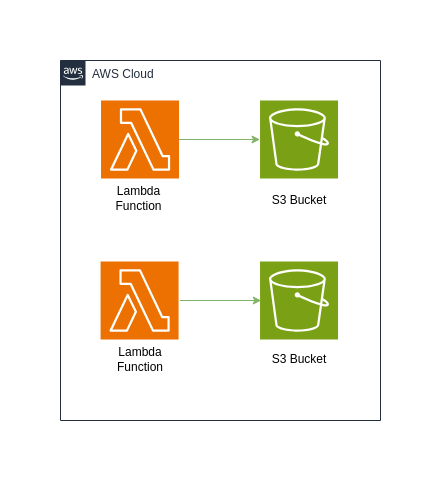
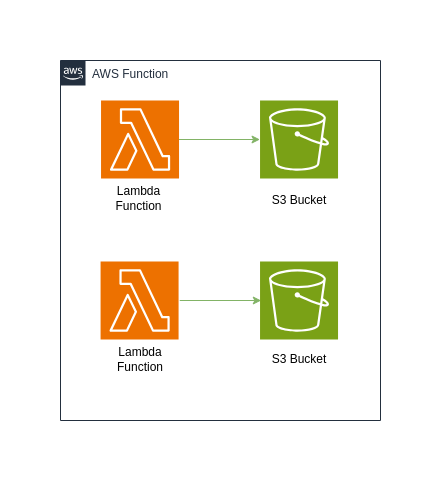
(120, 75) -> (130, 75)
